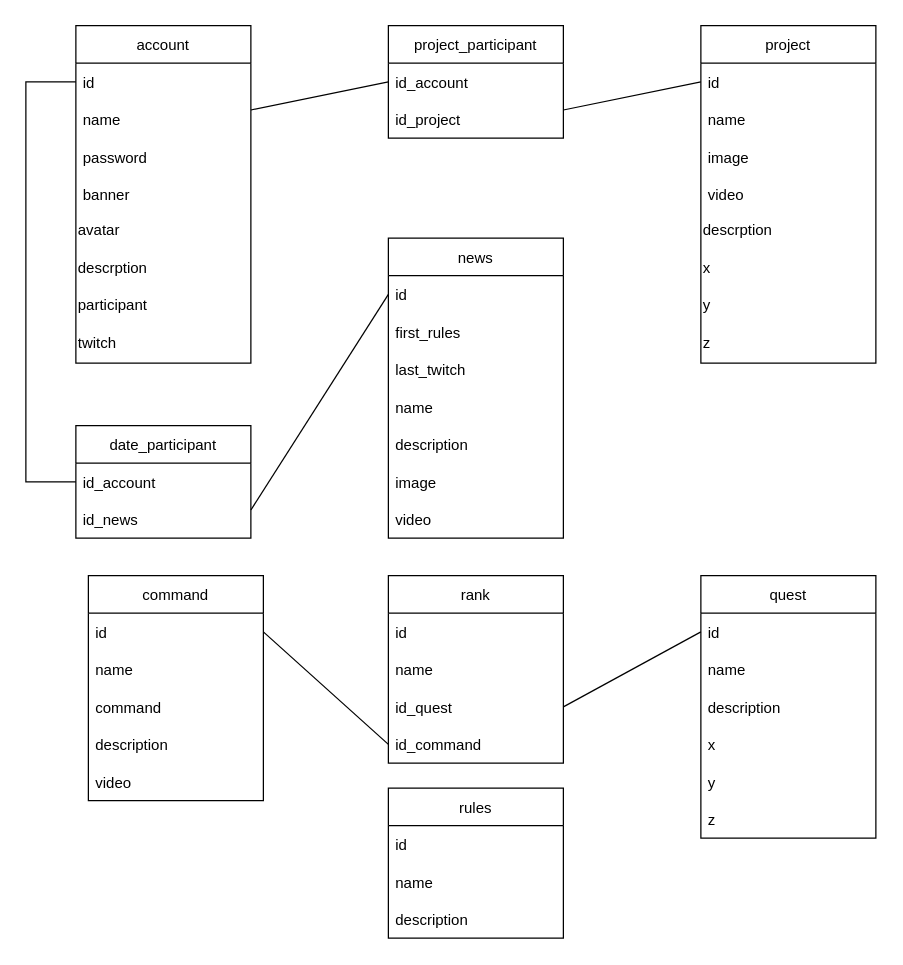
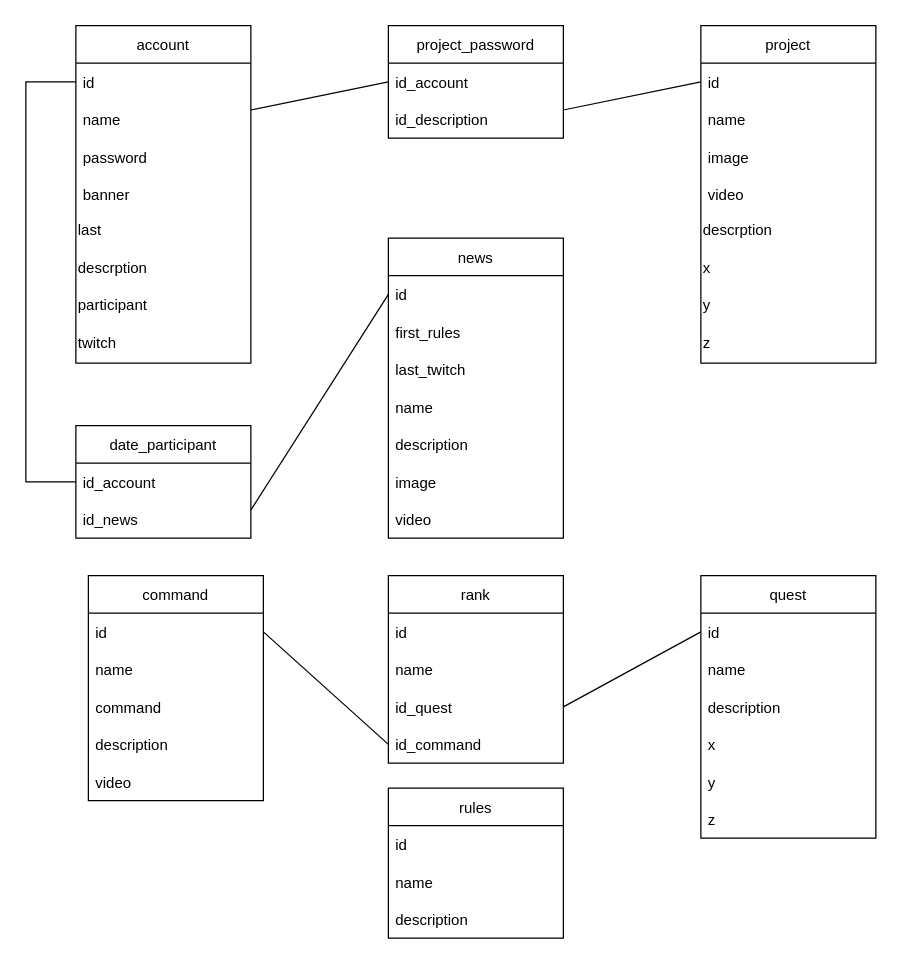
(475, 45) -> (475, 45)
(435, 120) -> (448, 120)
(103, 231) -> (93, 231)
